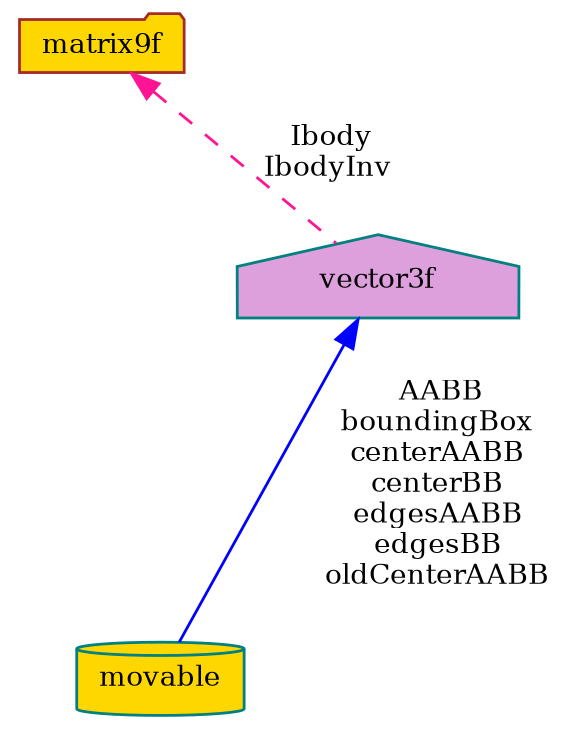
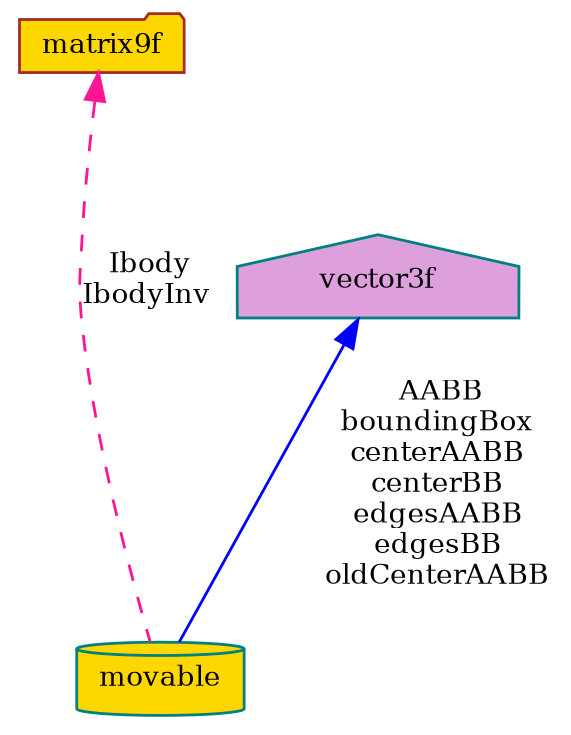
(245, 167) -> (89, 375)
